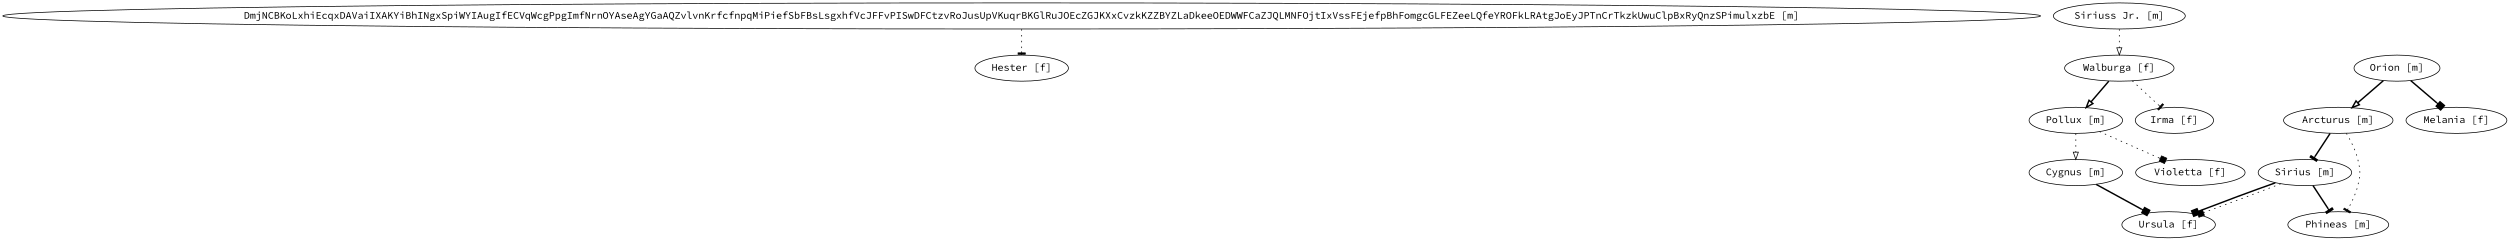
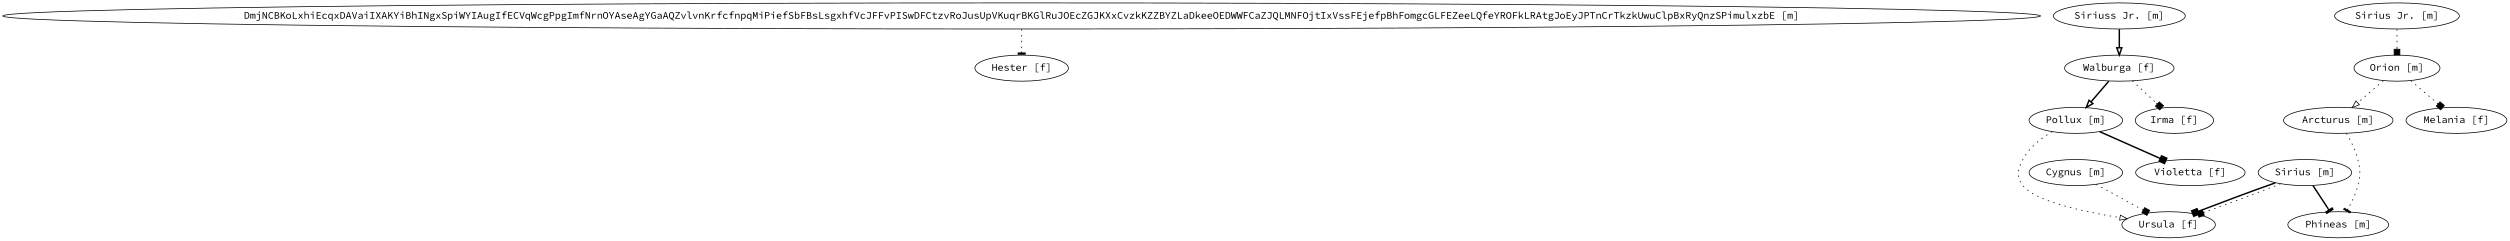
none -> (2397, 16)
(2119, 38) -> (2119, 38)
(2371, 92) -> (2371, 92)
(2424, 92) -> (2424, 92)
(2146, 93) -> (2146, 93)
(2076, 143) -> (2037, 196)
(2129, 145) -> (2129, 145)
(2323, 145) -> none
(2119, 197) -> (2119, 197)
